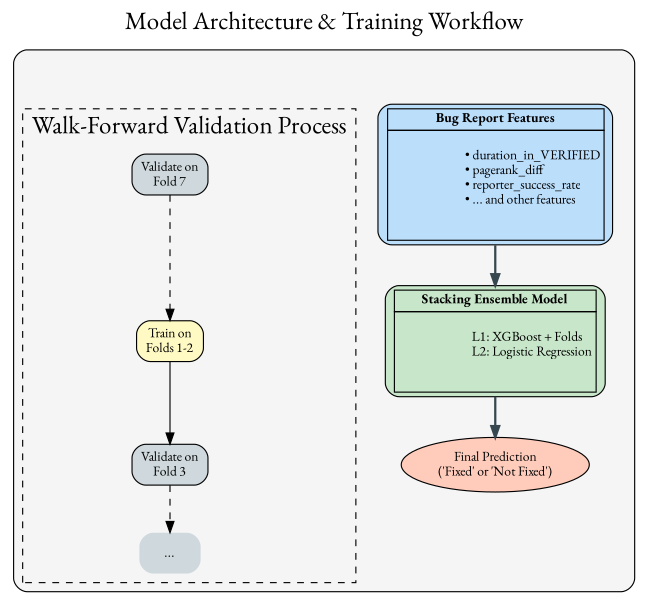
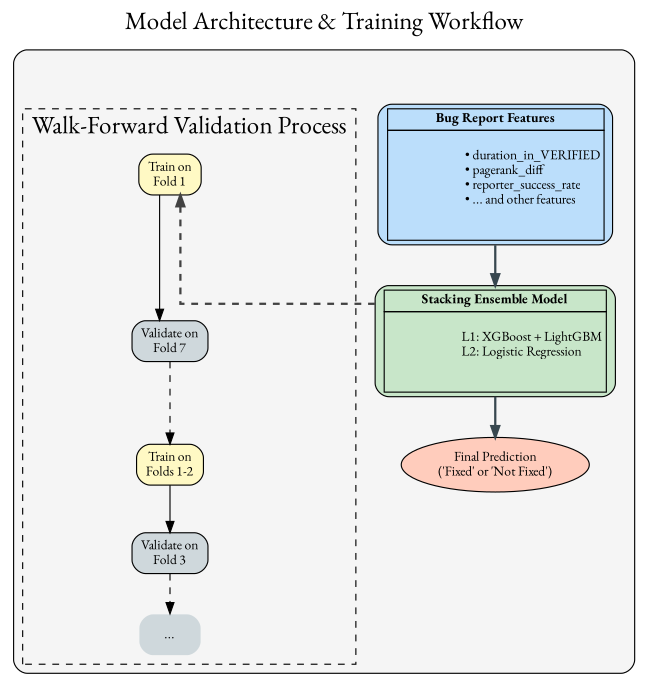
none -> (170, 175)
(490, 337) -> (495, 337)
